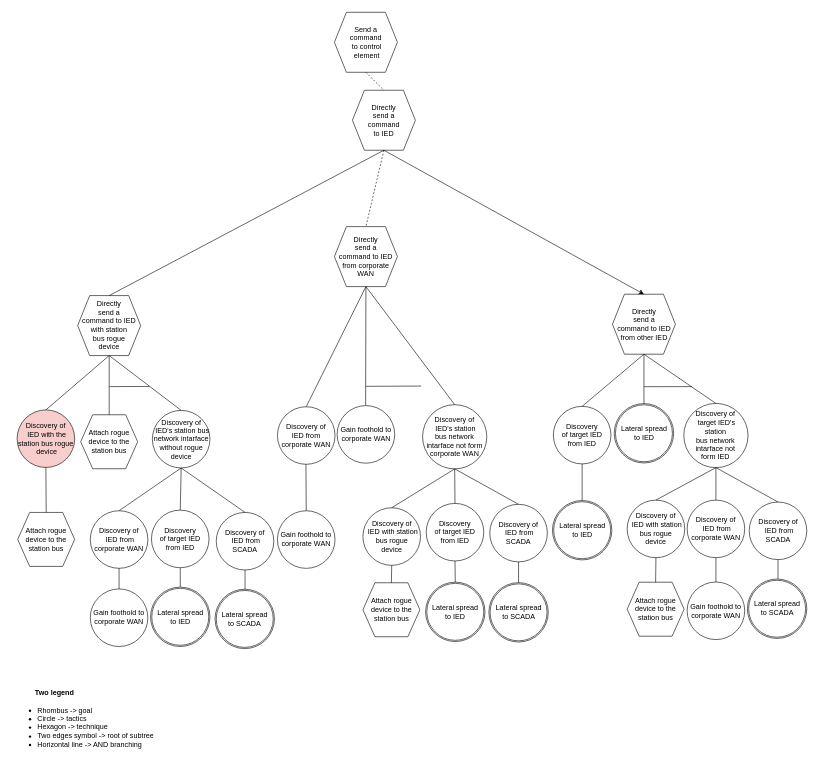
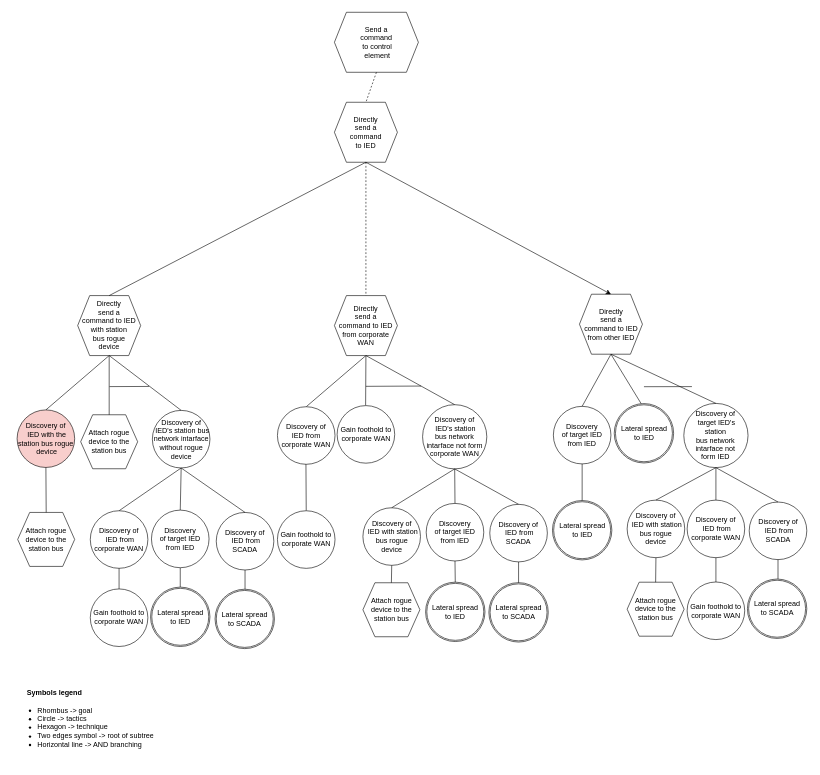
(366, 42) -> (377, 42)
(384, 120) -> (366, 132)
(366, 257) -> (366, 326)
(644, 324) -> (611, 324)
(55, 691) -> (55, 691)
